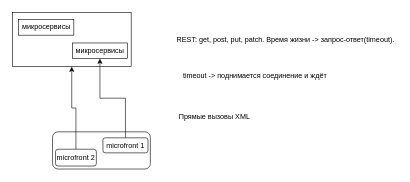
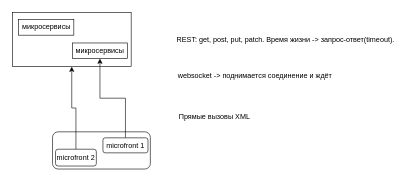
(255, 76) -> (255, 76)
